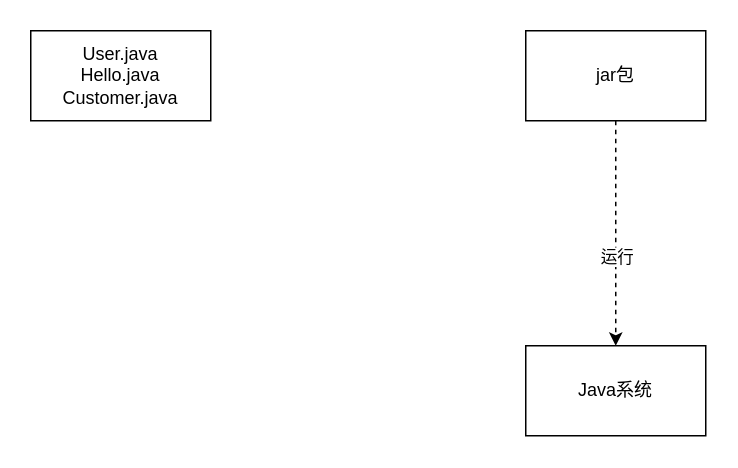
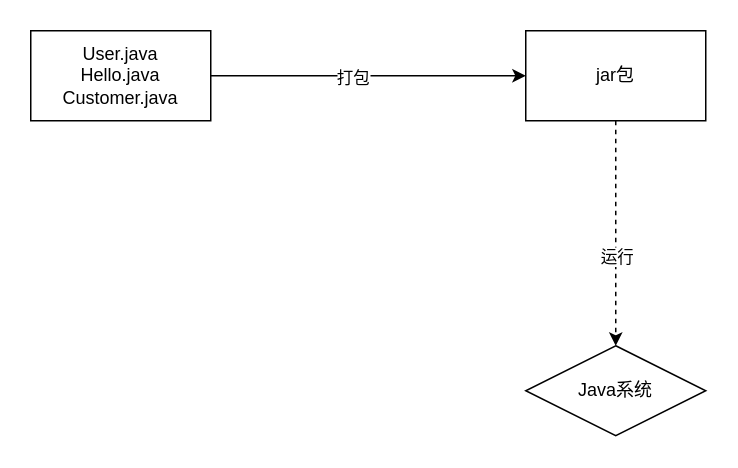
none -> (363, 76)
(616, 391) -> (616, 391)
